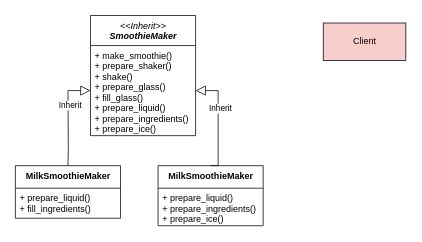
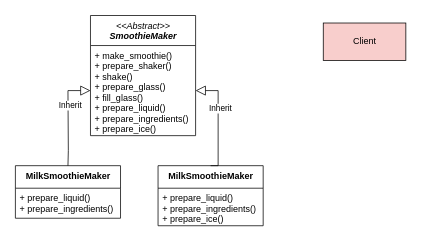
(143, 31) -> (143, 31)
(60, 198) -> (60, 198)
